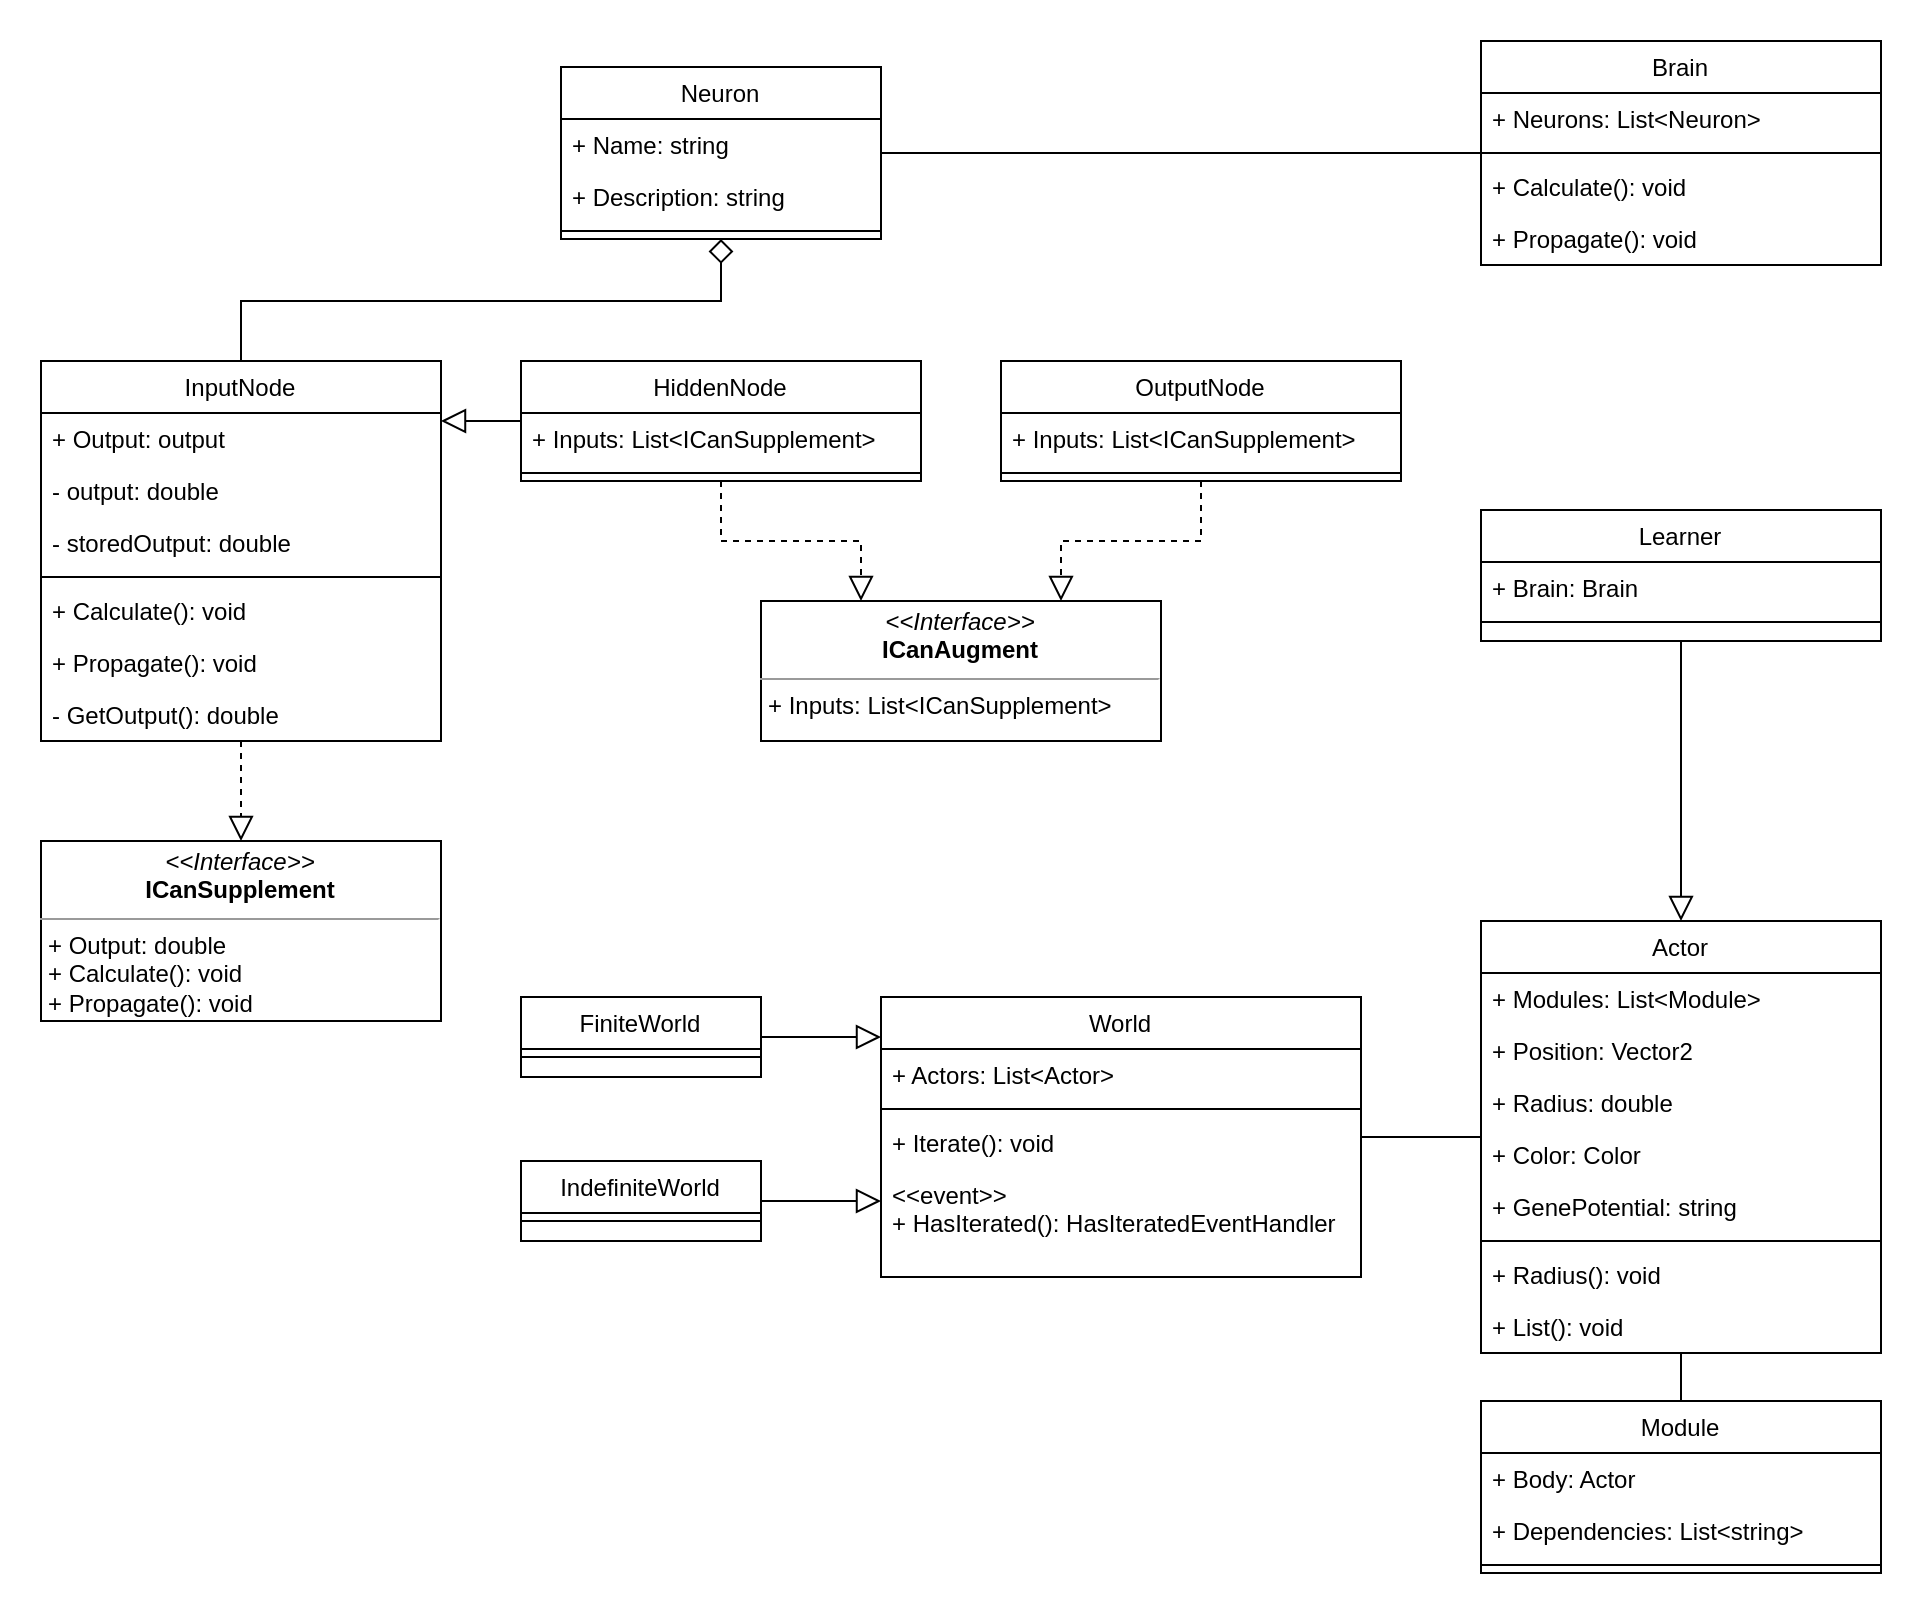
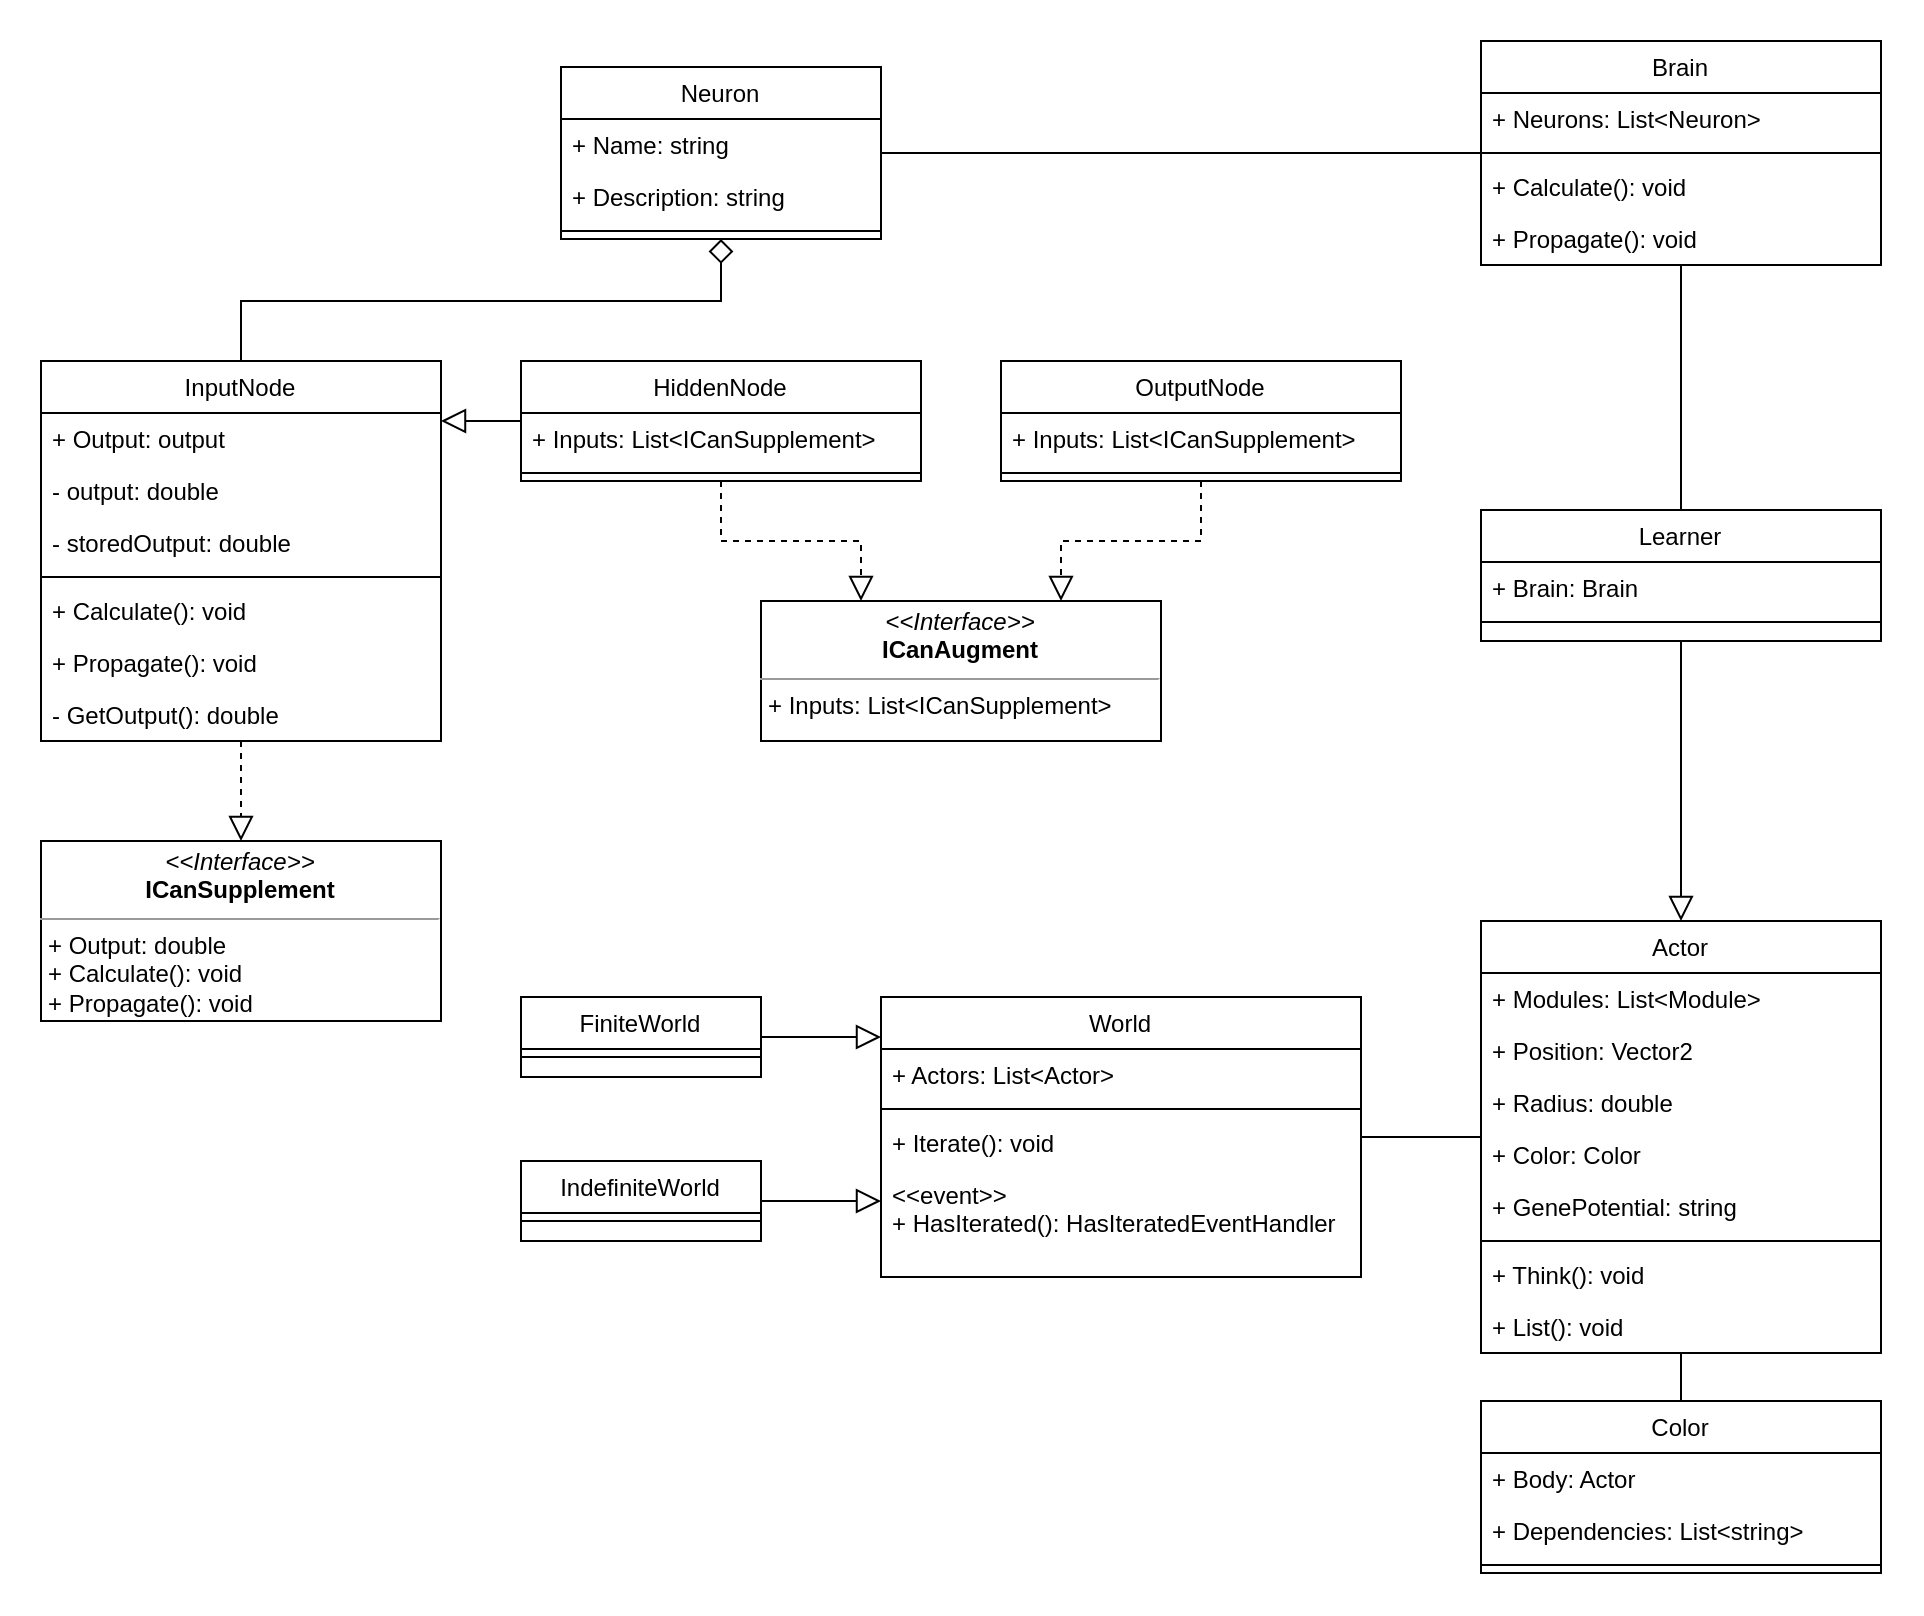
none -> (1681, 390)
(1584, 1276) -> (1577, 1276)
(1680, 1428) -> (1680, 1428)
